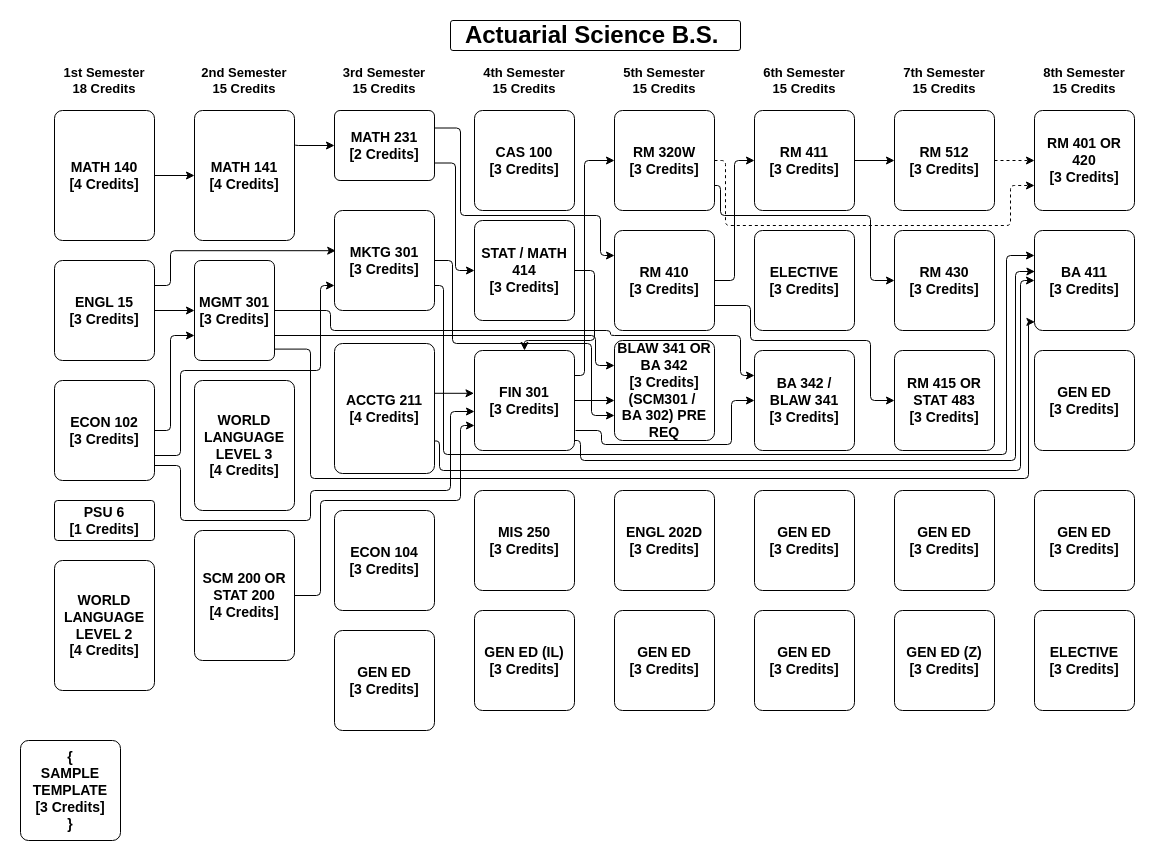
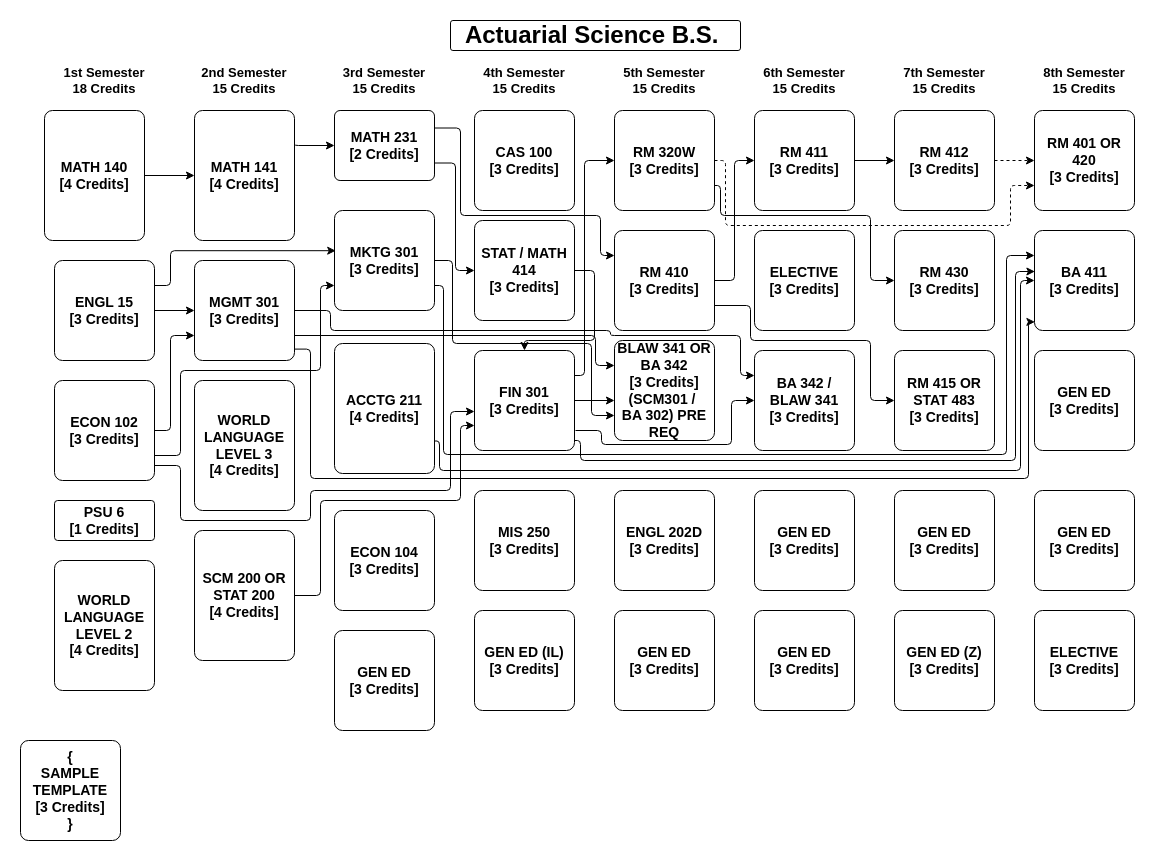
(945, 161) -> (945, 161)
(105, 176) -> (95, 176)
(235, 311) -> (245, 311)
(451, 393) -> none
